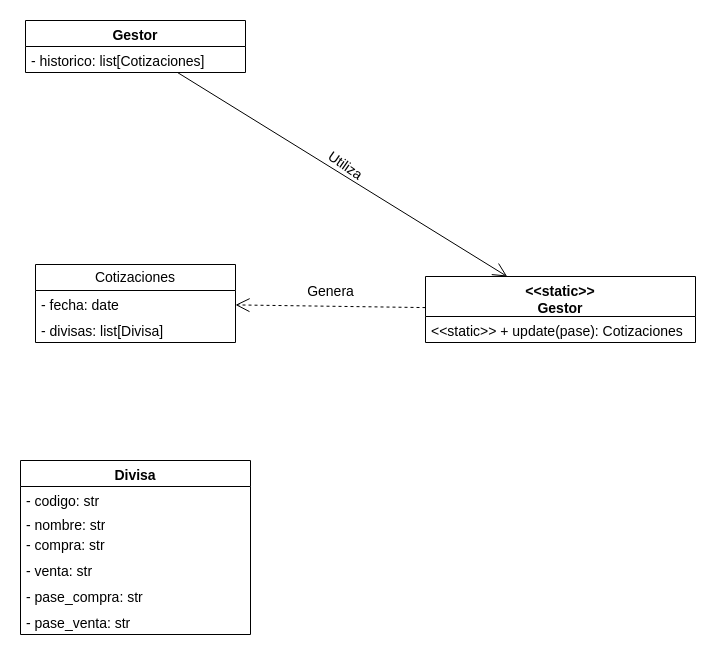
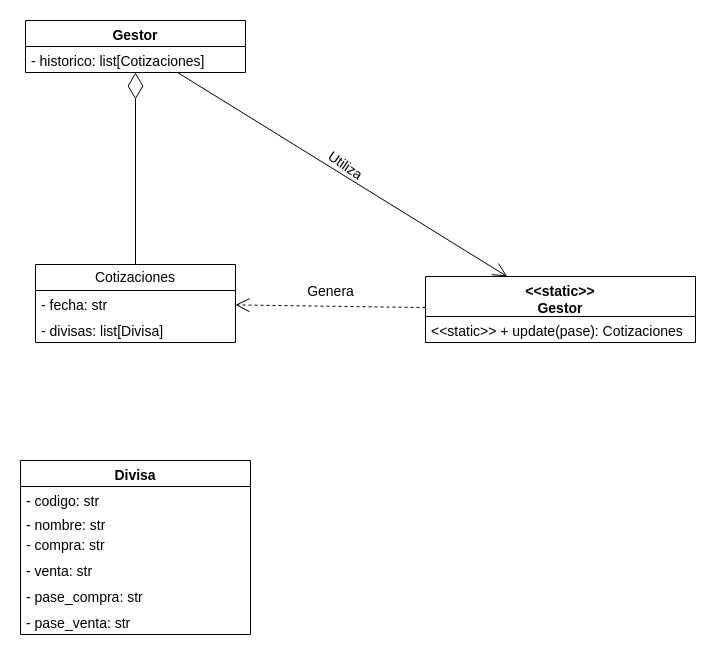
none -> (136, 180)
(87, 306) -> (83, 306)
